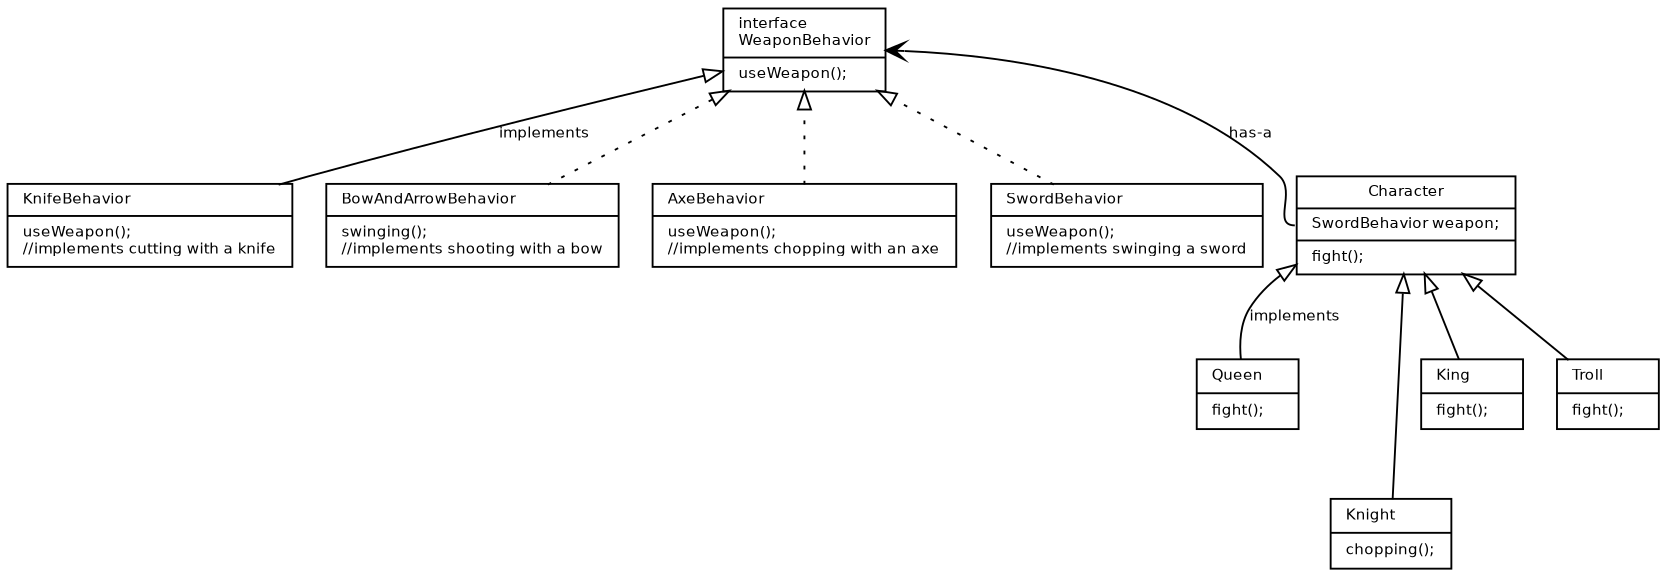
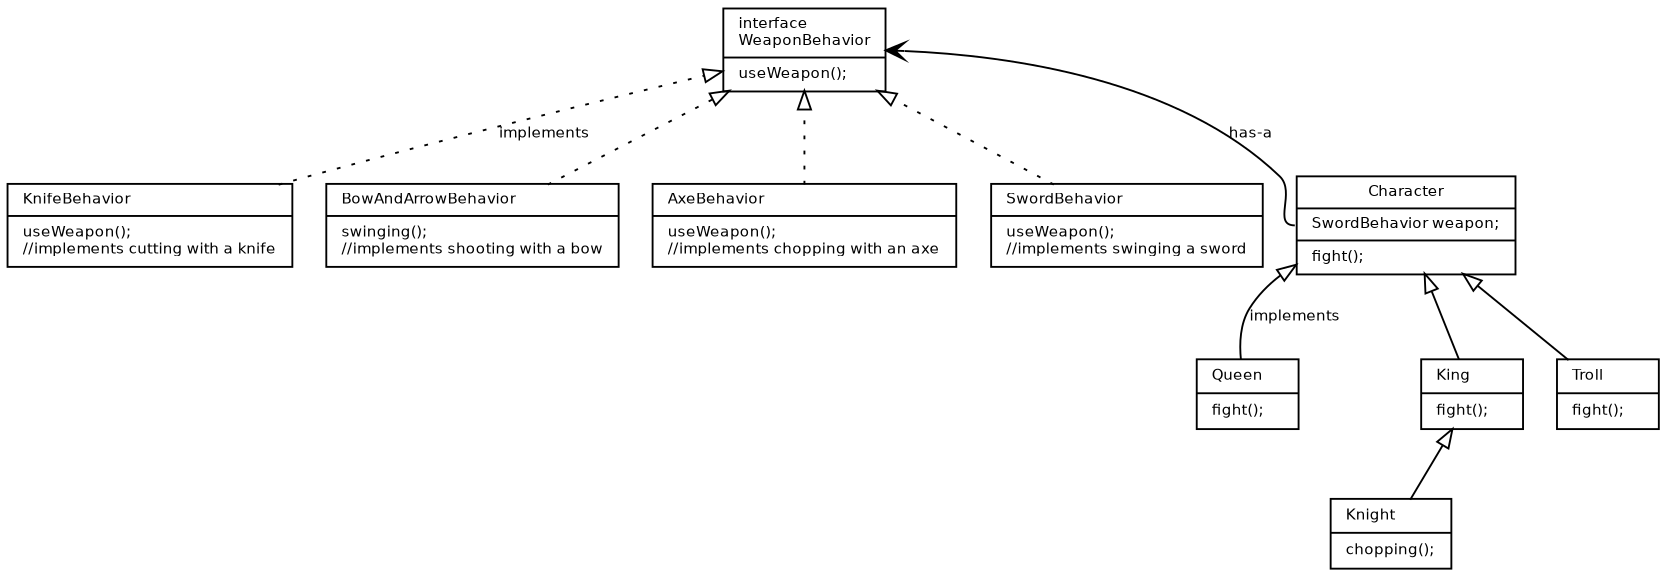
(491, 128) -> (491, 128)
(1398, 396) -> (1426, 473)
